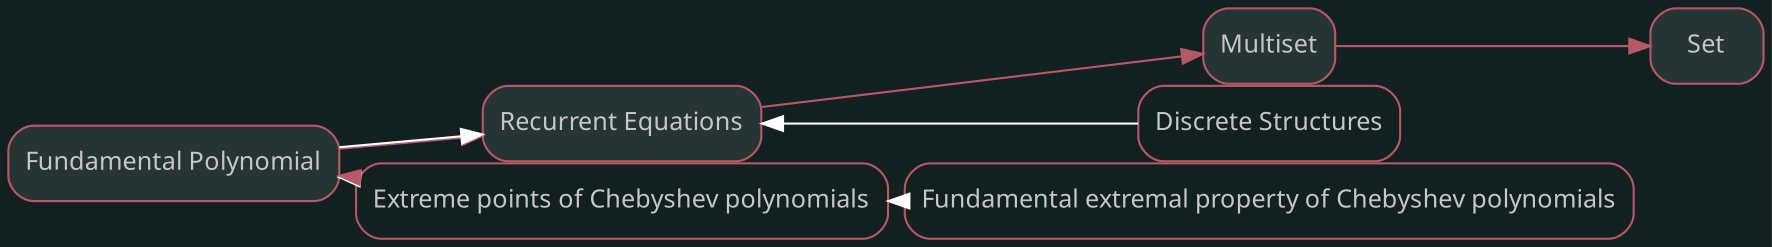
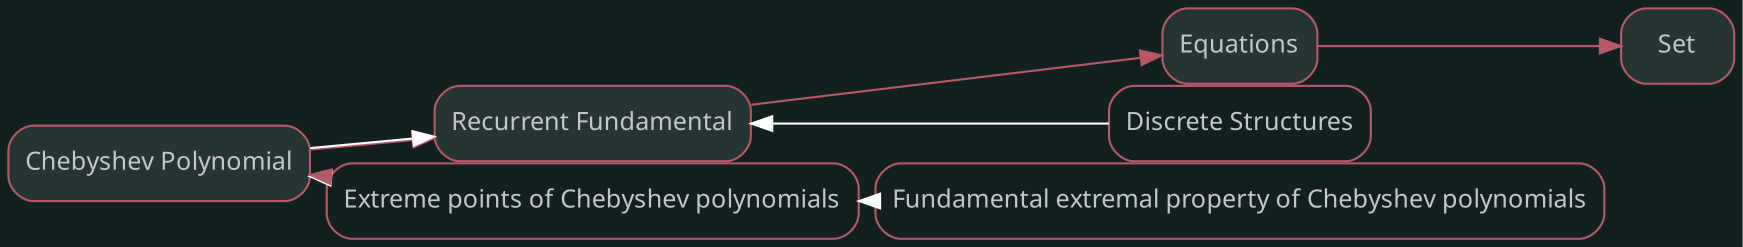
(1269, 46) -> (1240, 46)
(622, 124) -> (593, 124)
(174, 163) -> (159, 163)
